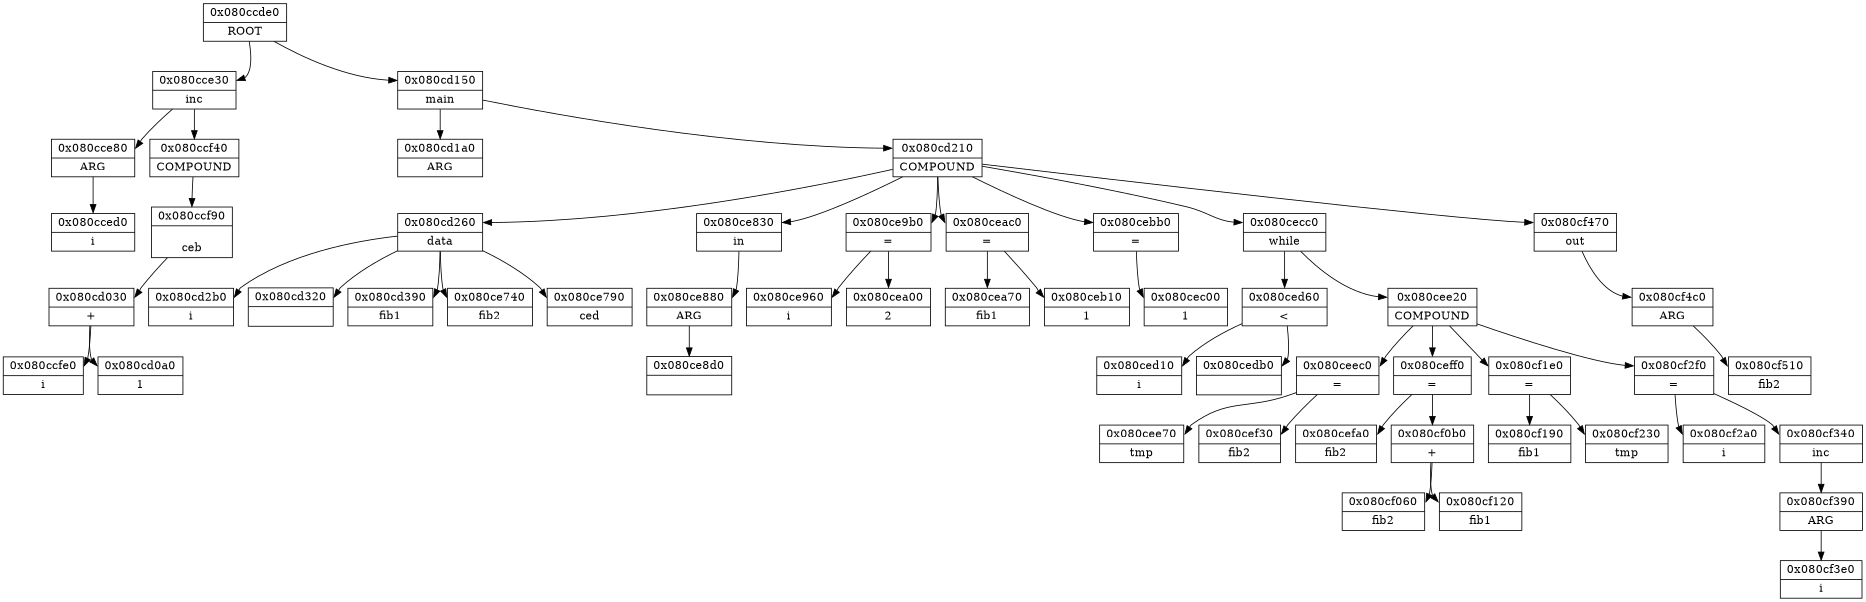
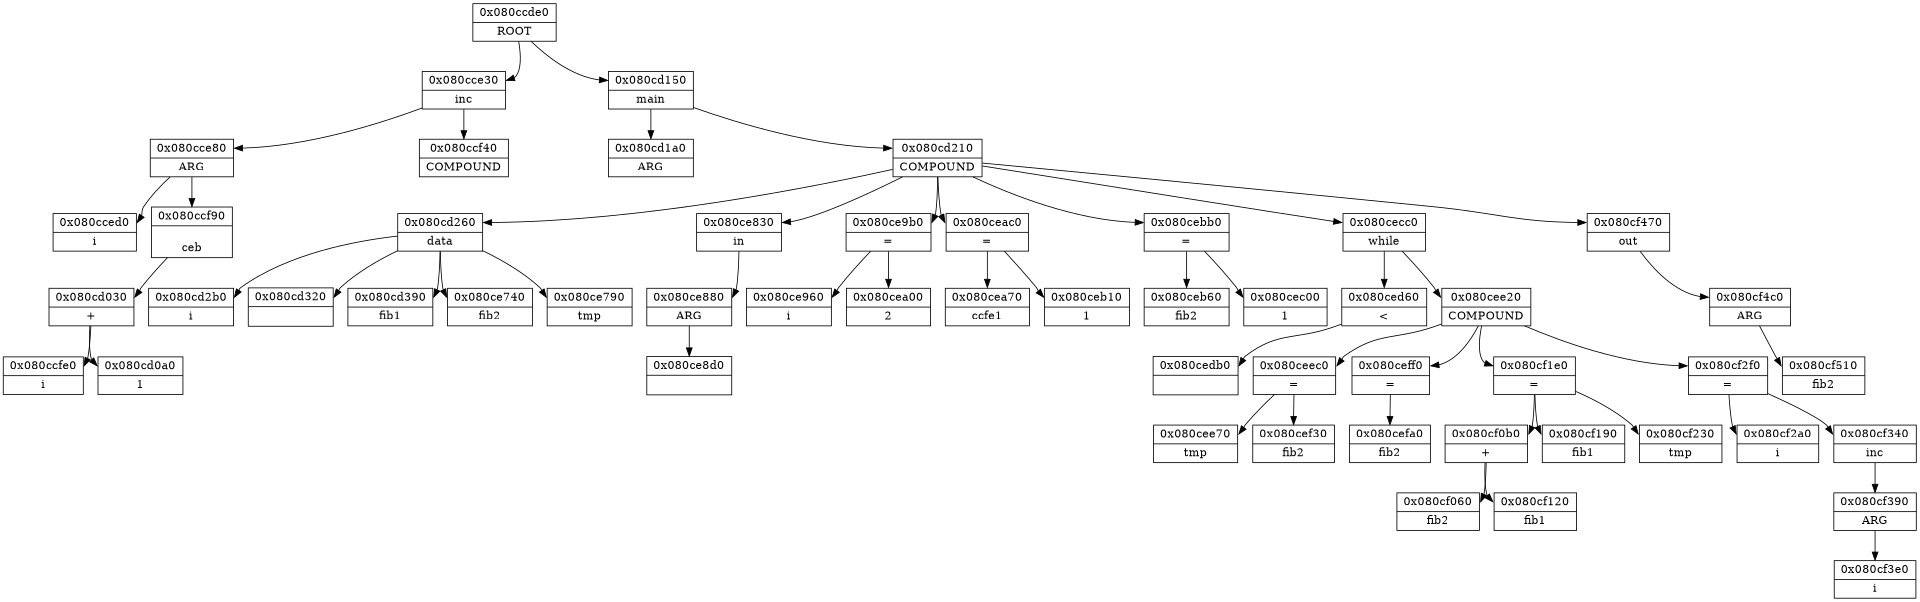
(192, 188) -> (192, 188)
none -> (1187, 307)
(590, 316) -> (590, 316)
(987, 316) -> (987, 316)
(1139, 376) -> none
(1432, 405) -> (1534, 411)
